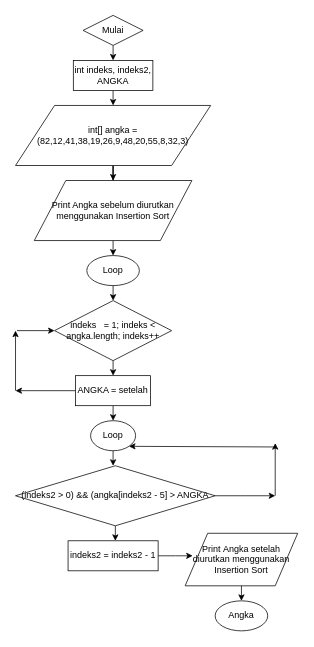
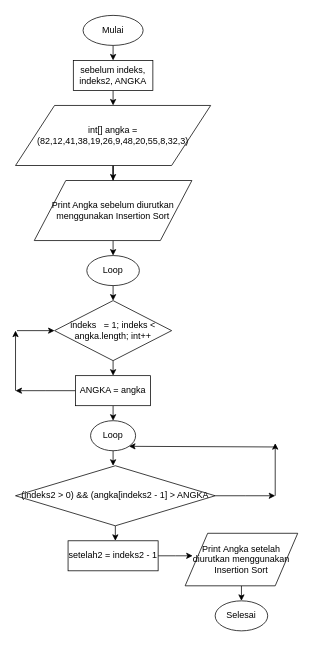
(113, 30) -> (113, 30)
(113, 75) -> (113, 75)
(113, 330) -> (113, 330)
(113, 390) -> (113, 390)
(115, 495) -> (115, 495)
(113, 555) -> (113, 555)
(241, 615) -> (241, 615)
